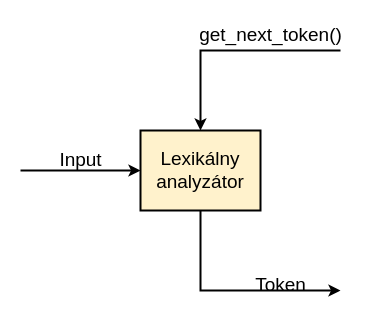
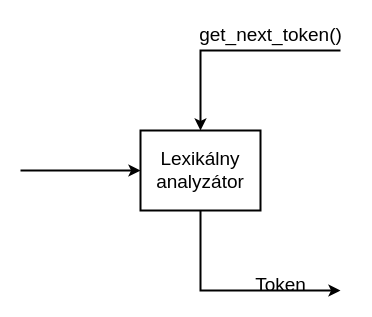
(81, 161) -> none
(201, 171) -> (201, 171)
